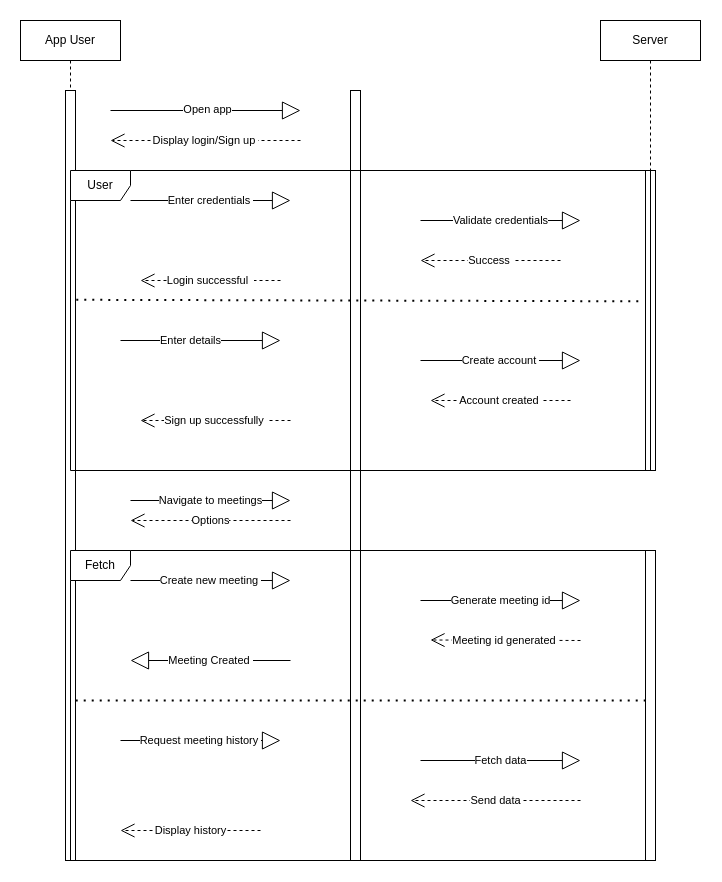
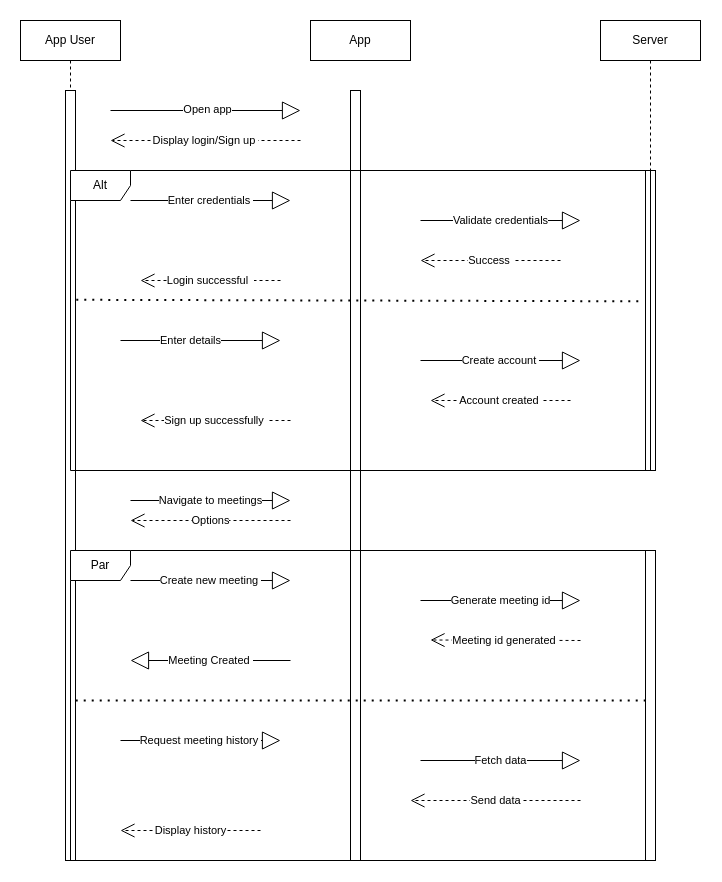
none -> (361, 41)
(101, 186) -> (101, 186)
(101, 566) -> (101, 566)
